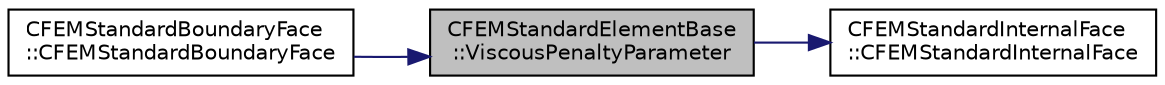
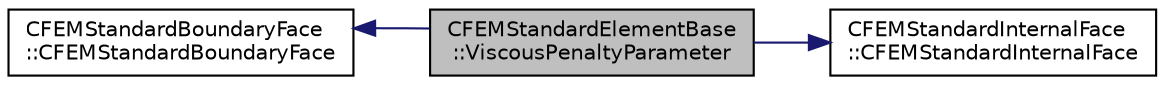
(381, 57) -> (402, 28)
